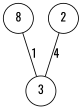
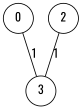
(18, 18) -> (18, 18)
(56, 55) -> (56, 55)
